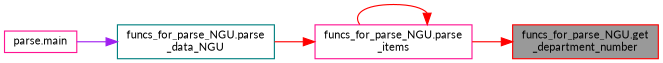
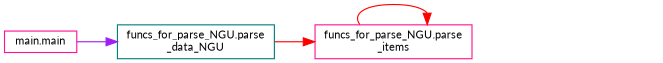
(41, 42) -> (41, 42)
(585, 42) -> none
